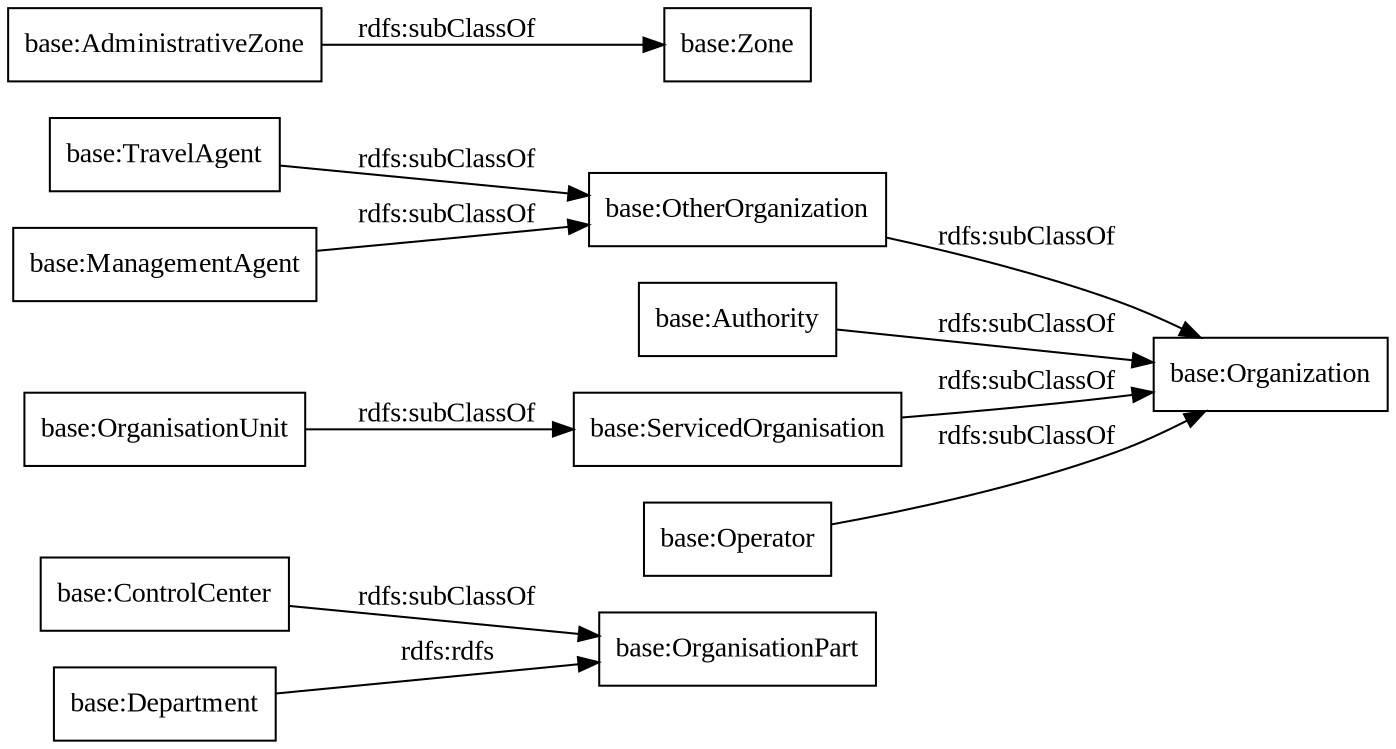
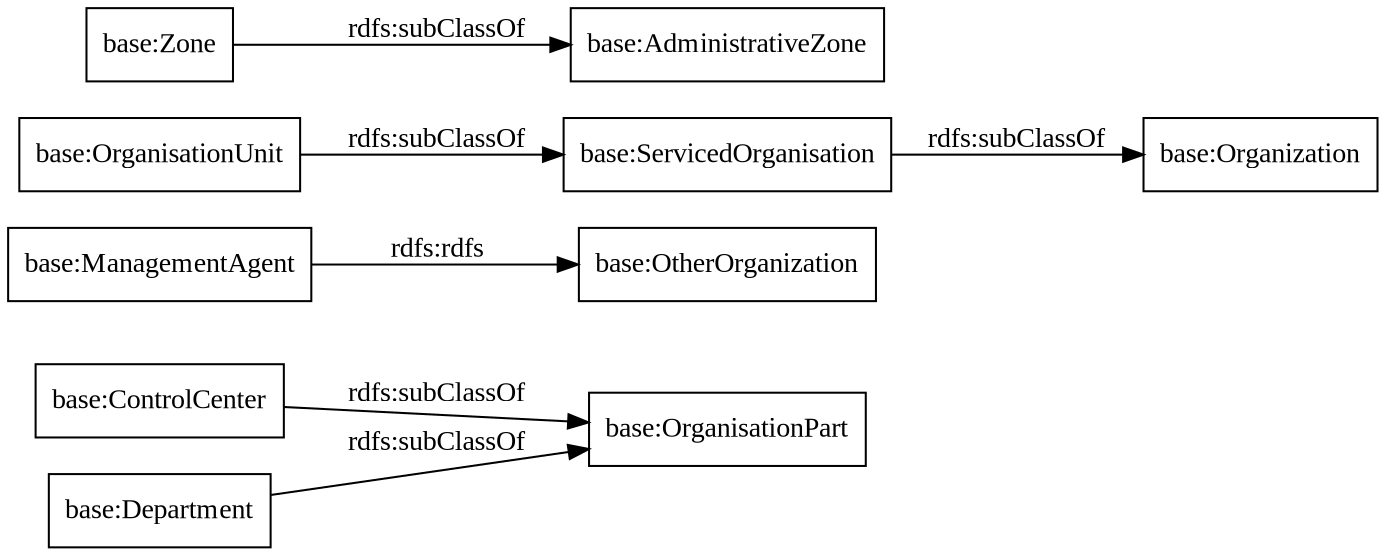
(482, 45) -> (392, 45)
(165, 155) -> none
(448, 215) -> (437, 249)
(1037, 275) -> none
(738, 319) -> none
(738, 539) -> none
(448, 652) -> (437, 443)
